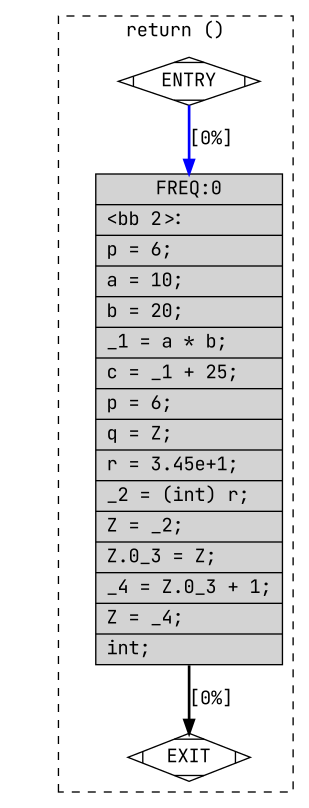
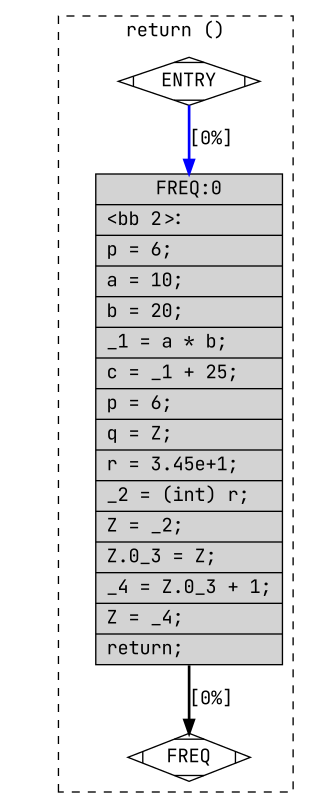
(129, 649) -> (145, 649)
(189, 757) -> (189, 757)
